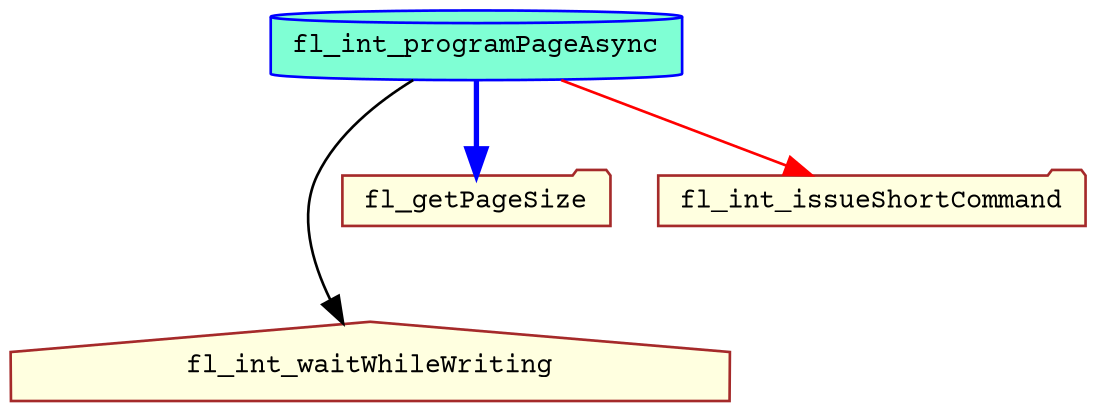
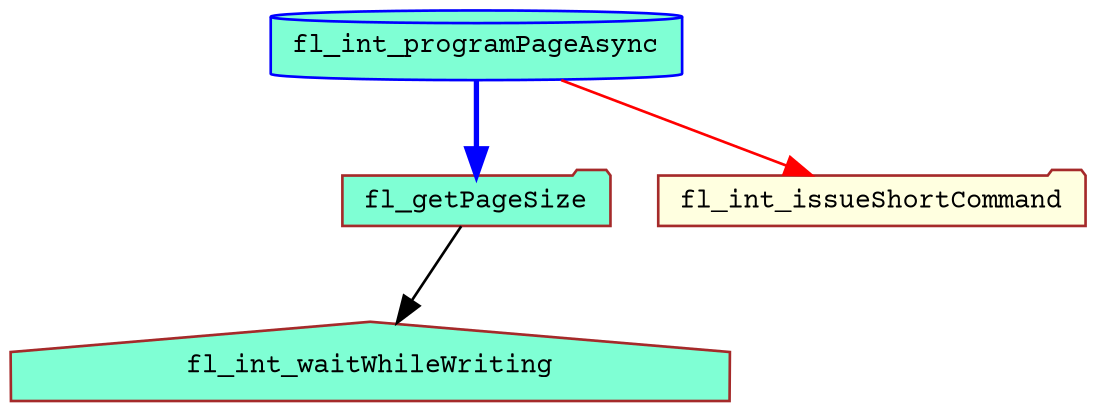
(319, 172) -> (437, 263)
(476, 201) -> (476, 201)
(370, 366) -> (370, 366)
